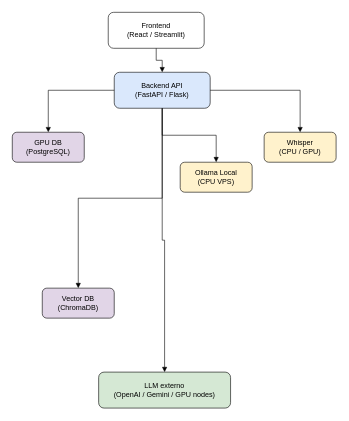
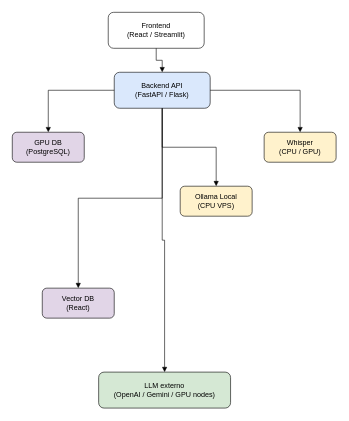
(216, 177) -> (216, 201)
(78, 303) -> (78, 303)
